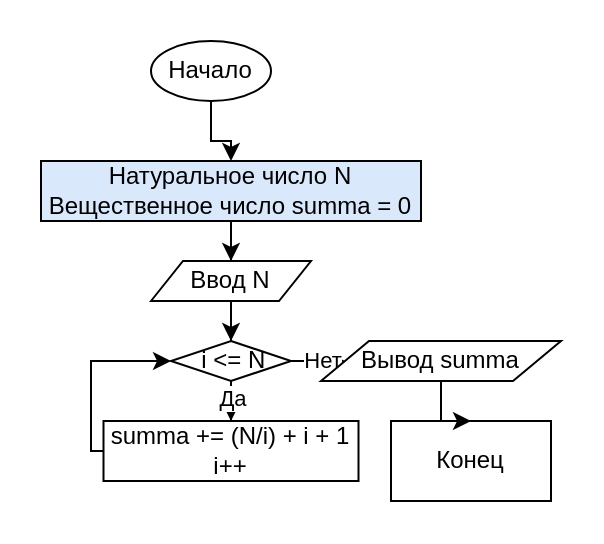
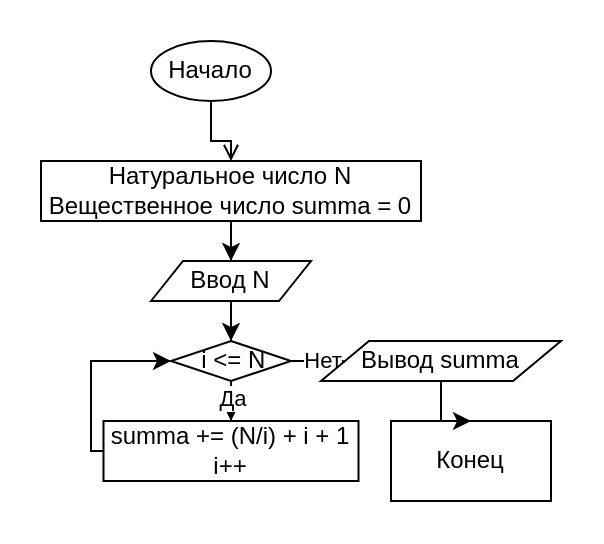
(231, 146) -> (231, 149)
(231, 191) -> (231, 191)
